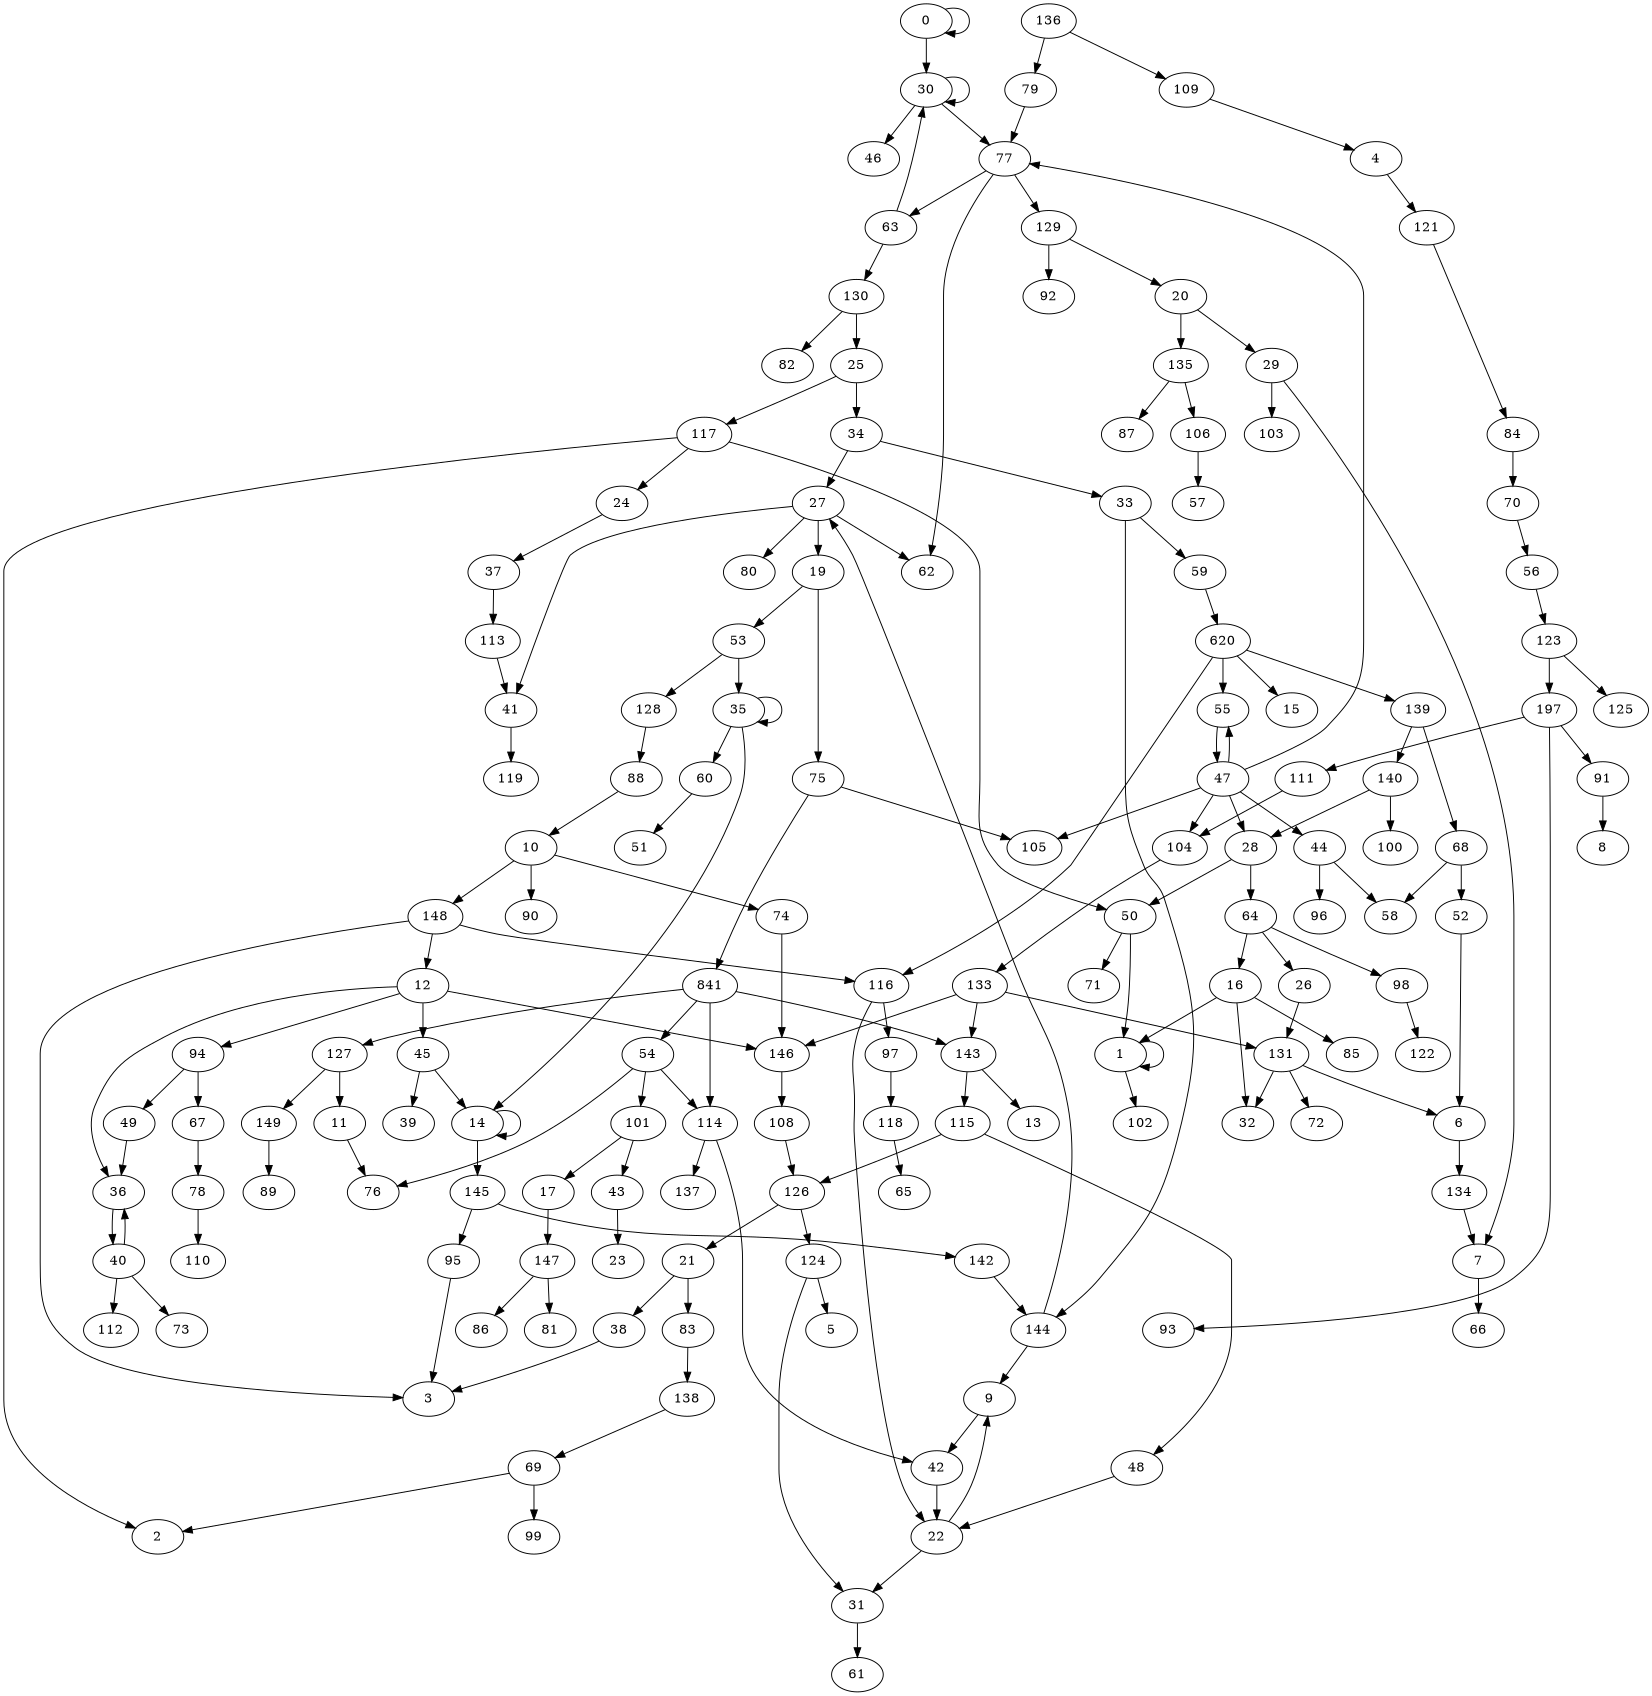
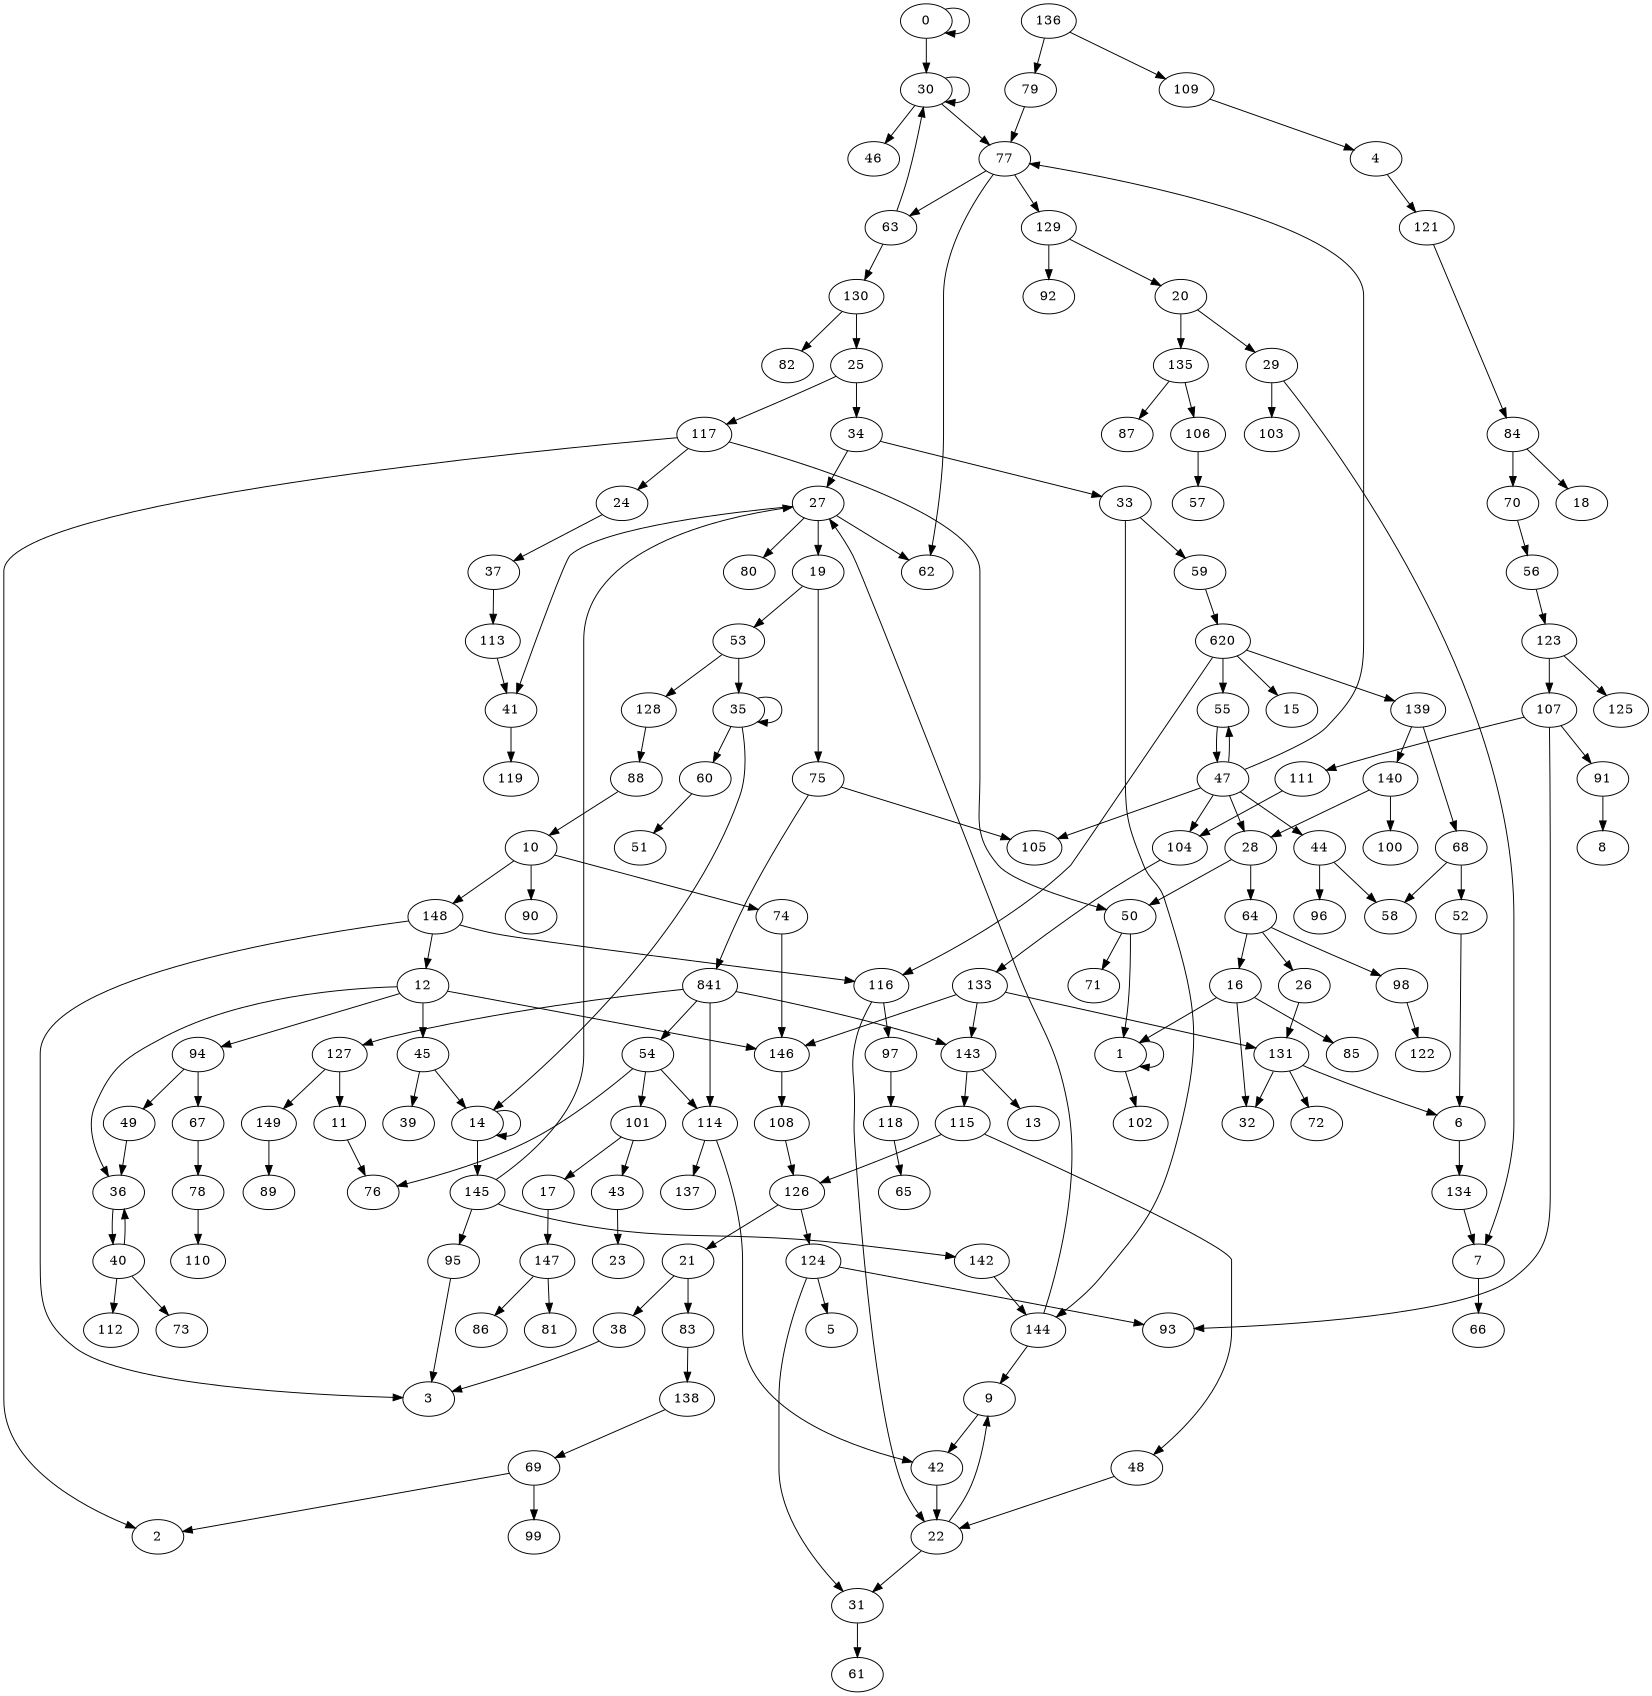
none -> (1582, 503)
(1549, 710) -> (1549, 710)
none -> (584, 797)
none -> (987, 1295)
